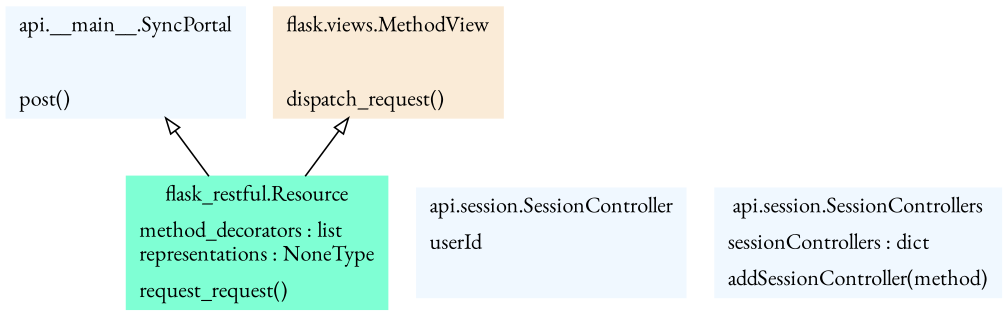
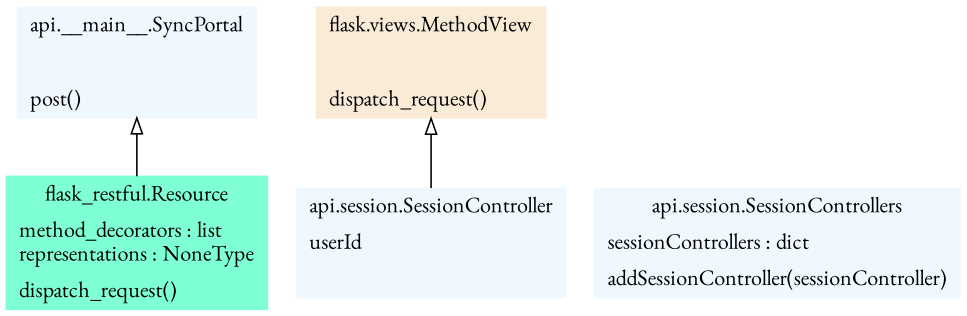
(322, 154) -> (431, 161)
(858, 278) -> (778, 278)
(214, 290) -> (98, 290)
